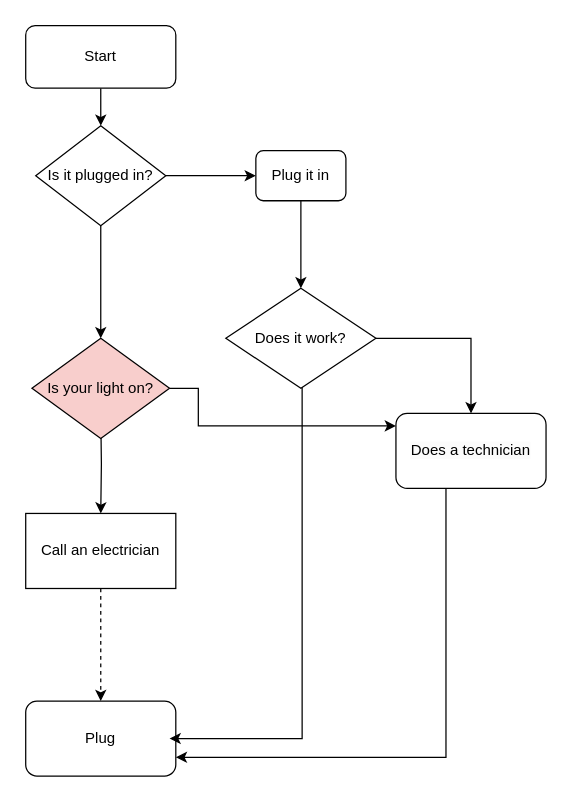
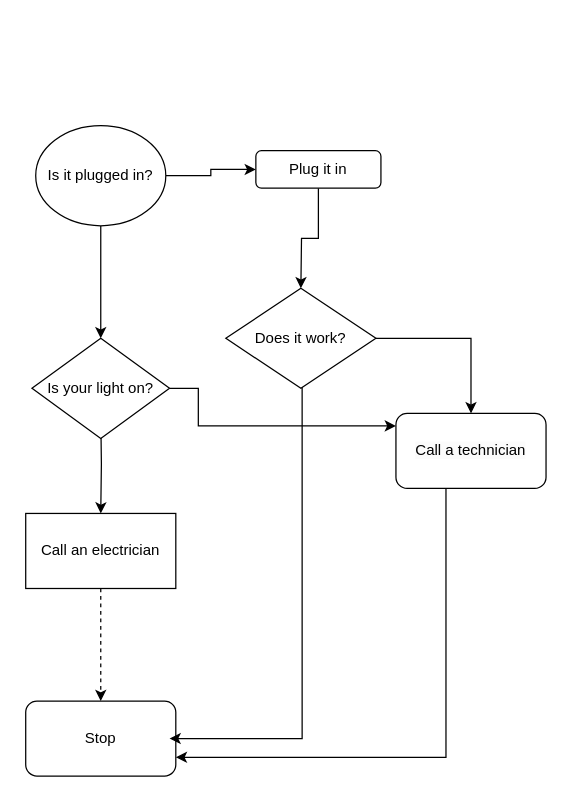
(101, 57) -> none
(101, 111) -> none
(101, 176) -> (101, 176)
(301, 176) -> (318, 169)
(101, 388) -> (101, 388)
(471, 451) -> (471, 451)
(101, 738) -> (101, 738)
